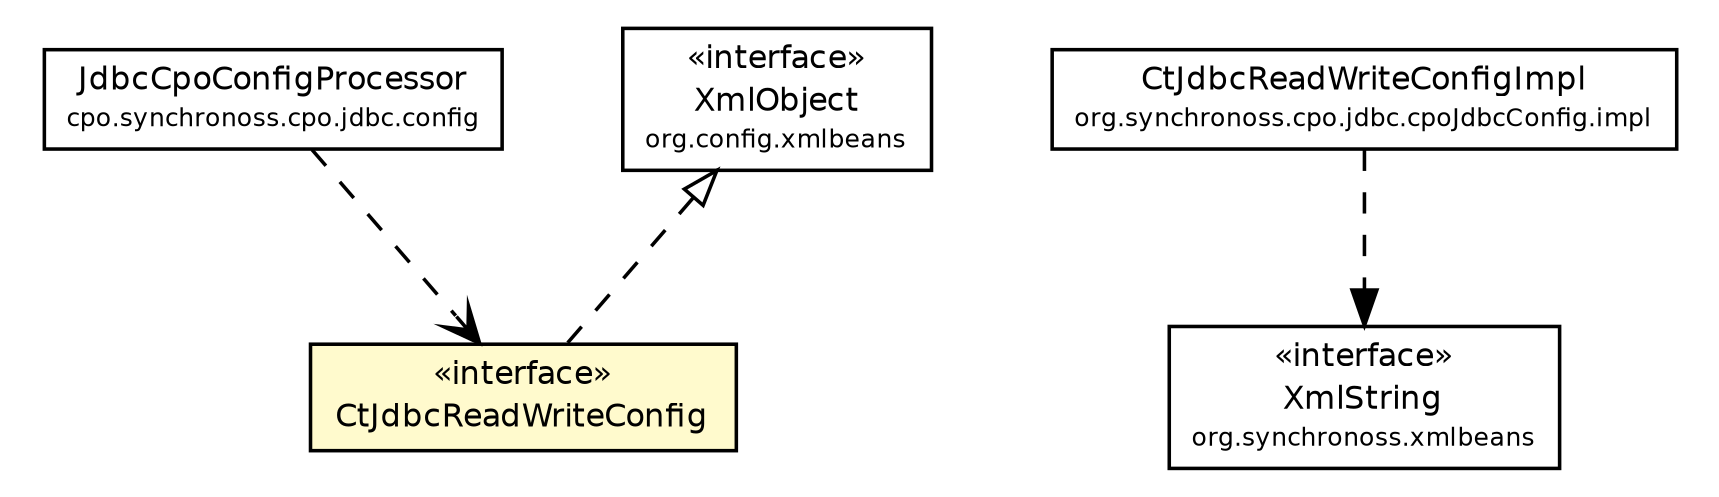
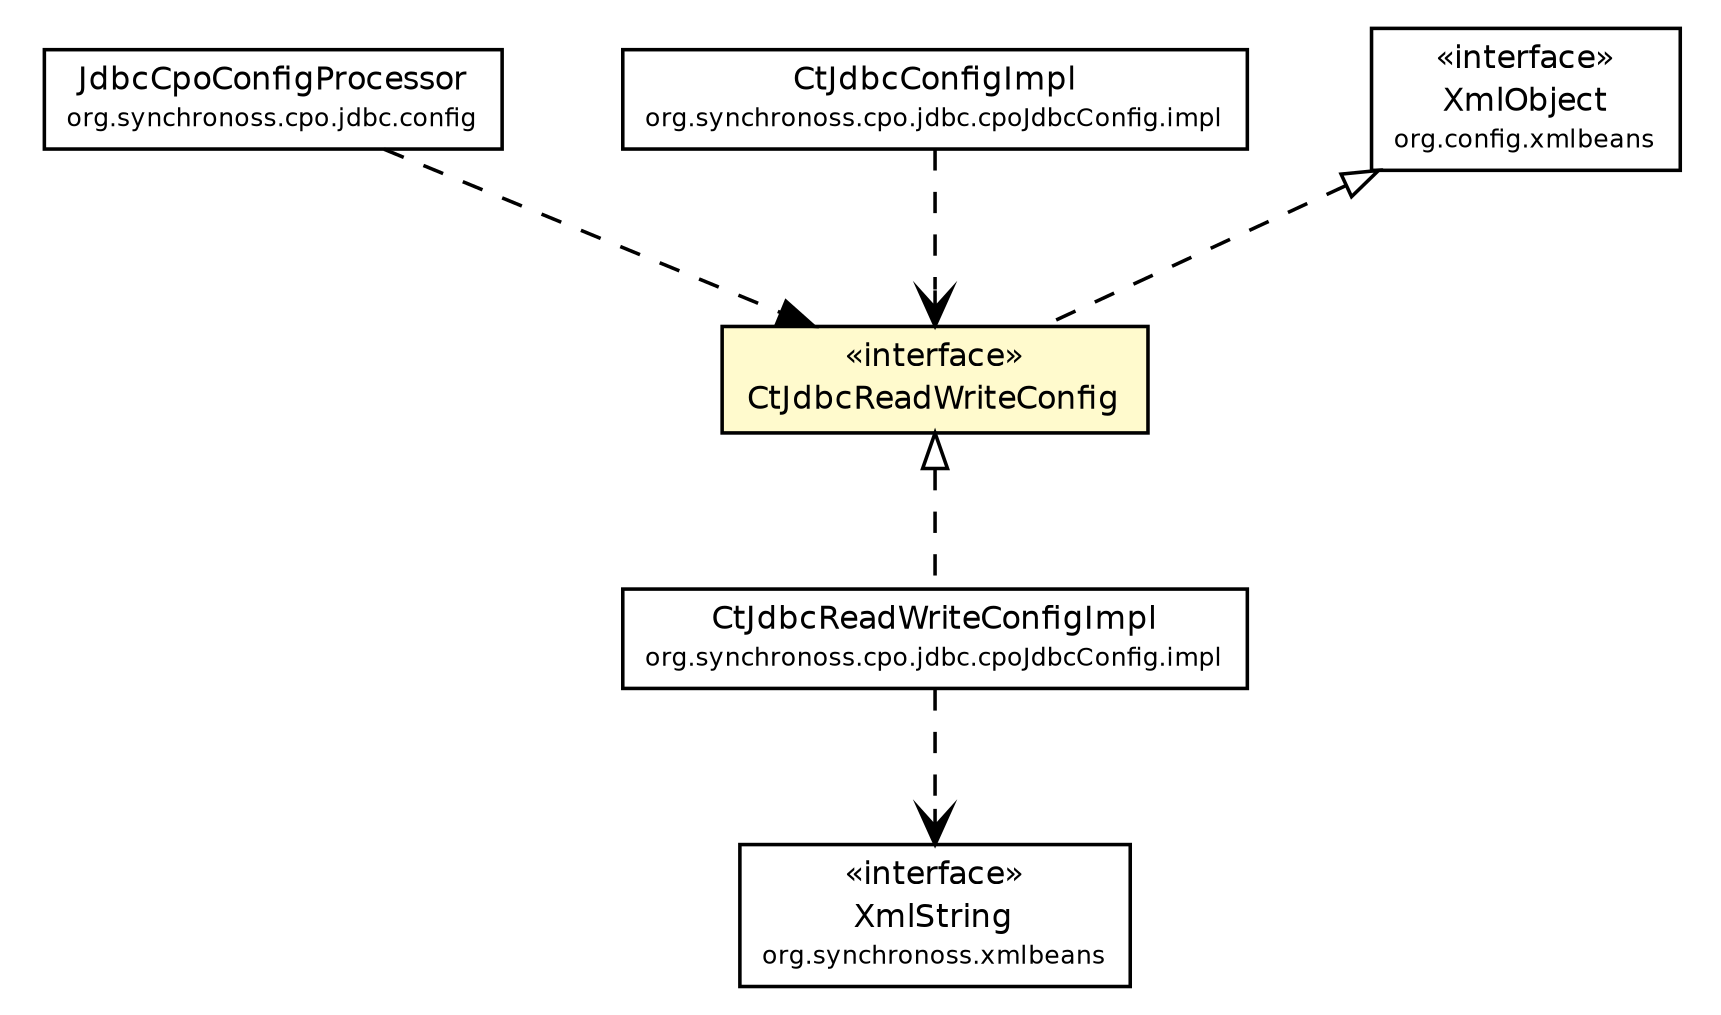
none -> (935, 99)
(273, 119) -> (273, 119)
(1364, 219) -> (935, 749)
(384, 233) -> (583, 231)
none -> (935, 529)
